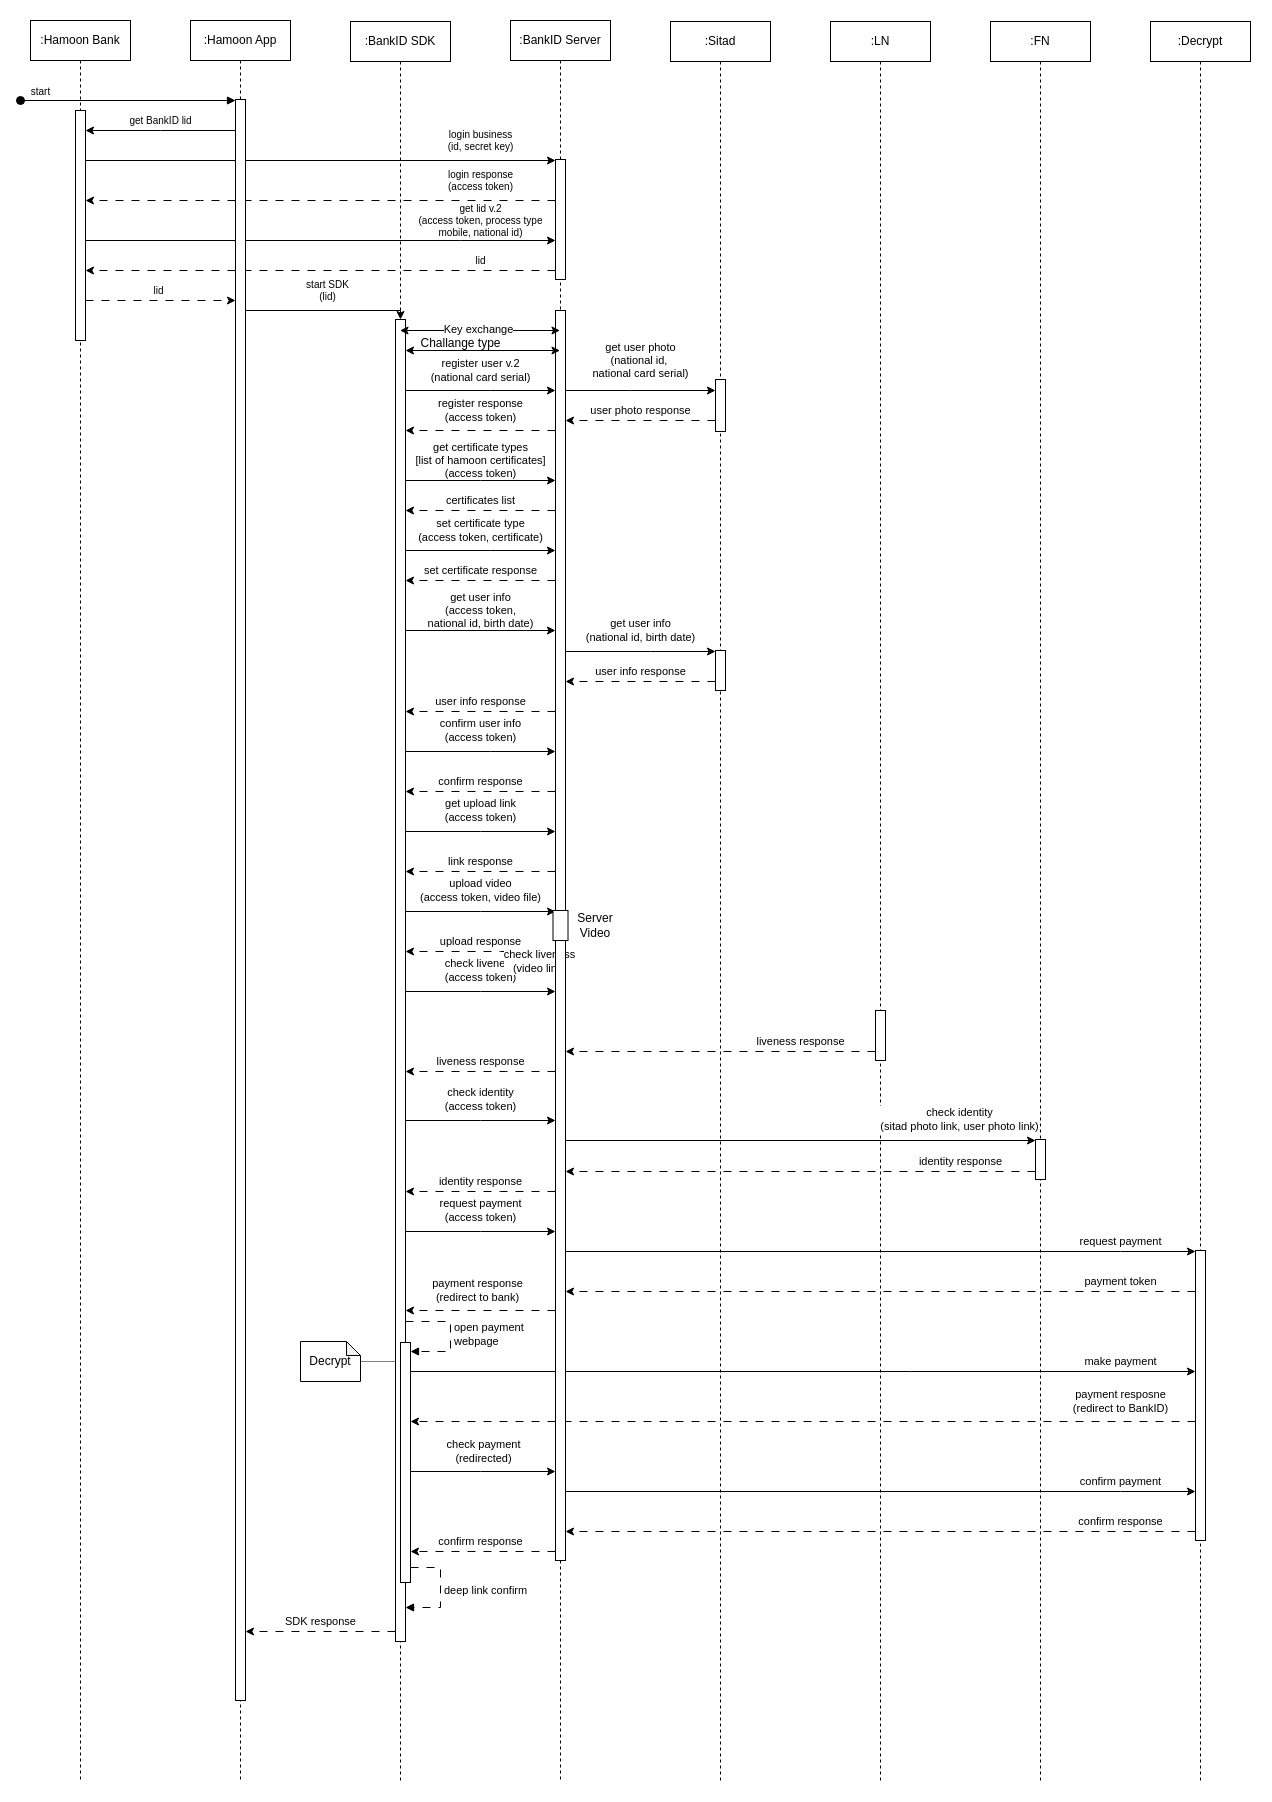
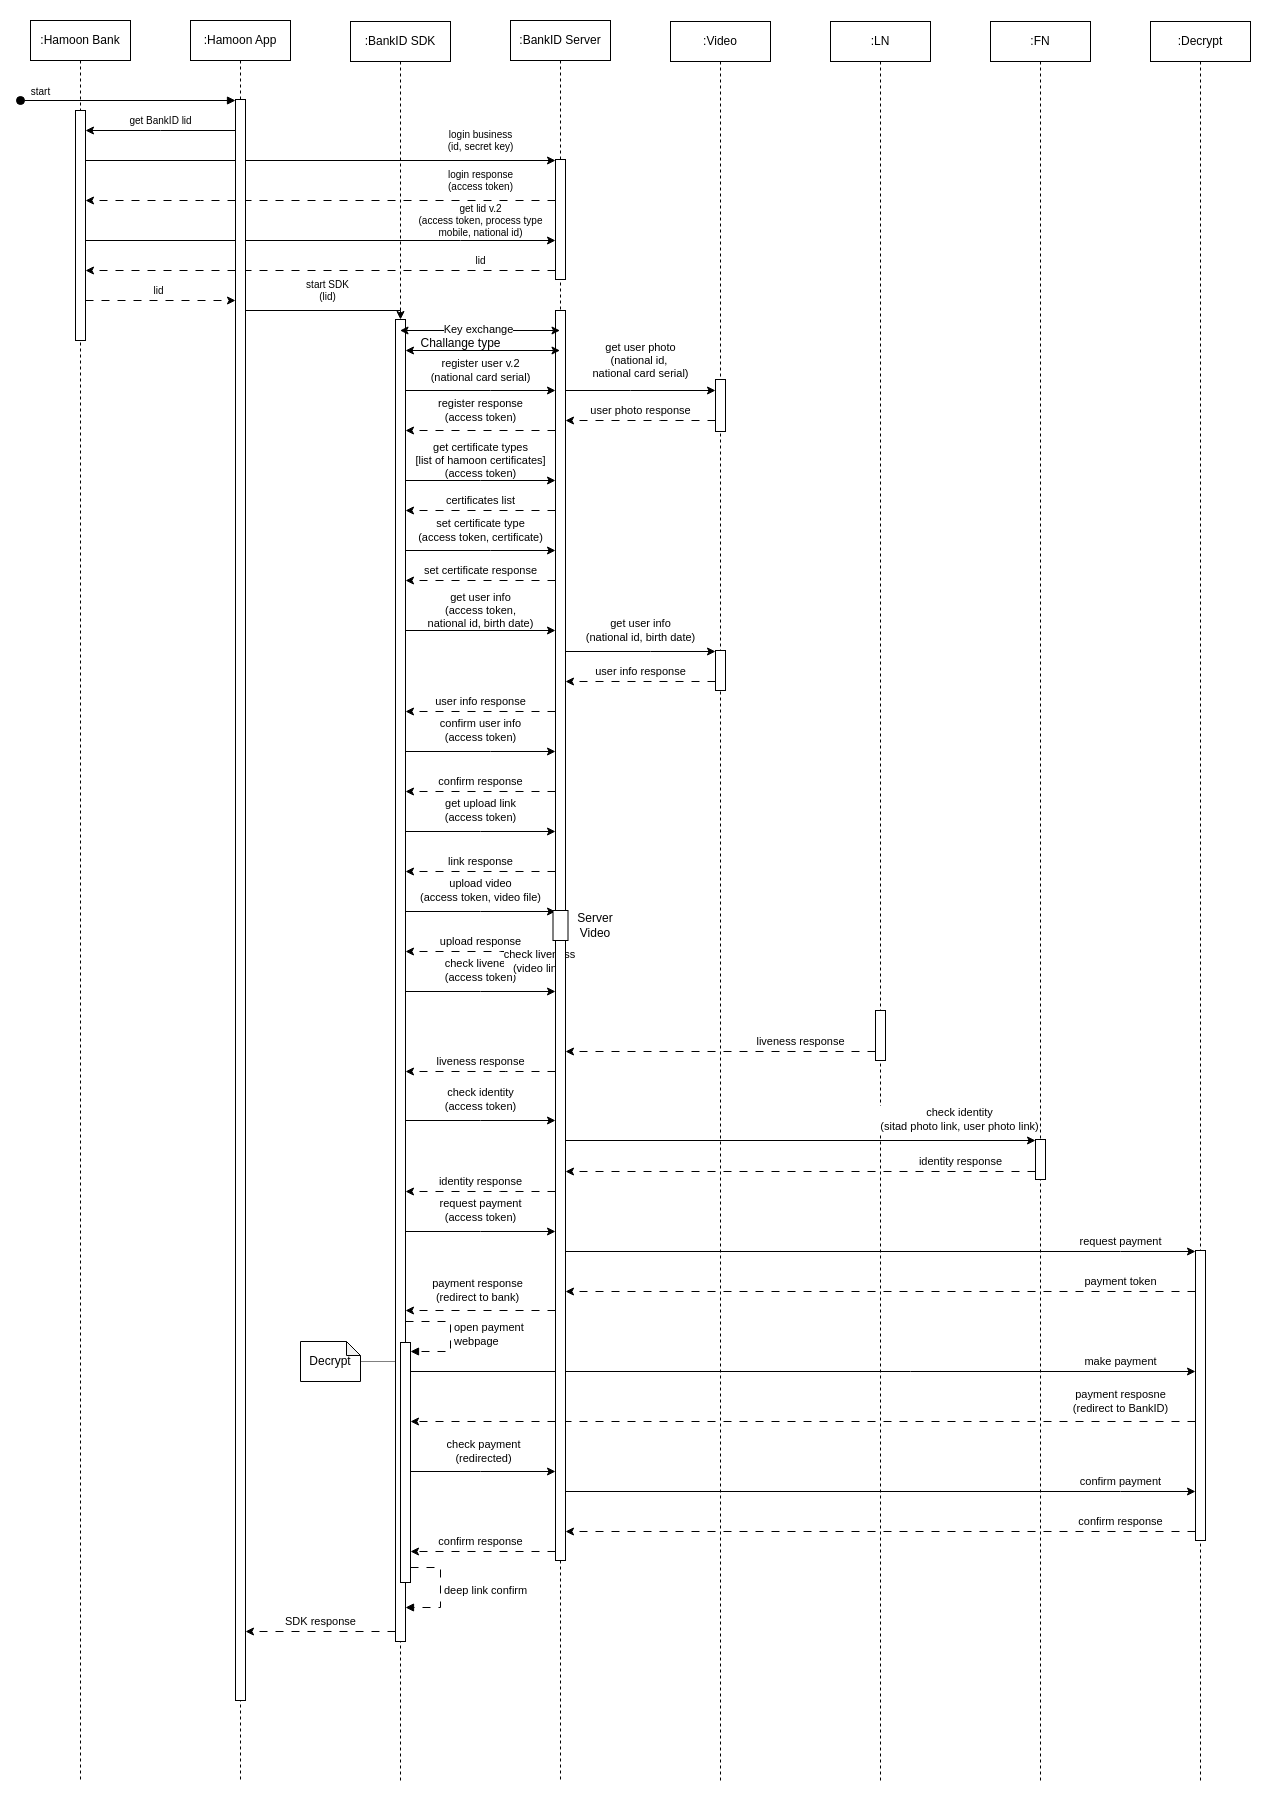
(721, 42) -> (721, 42)
